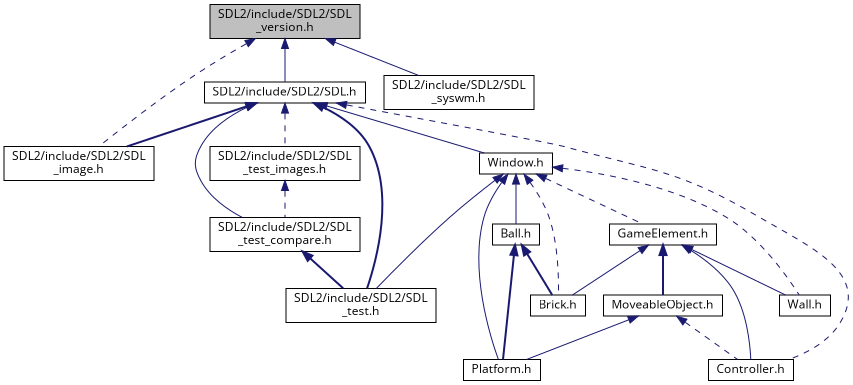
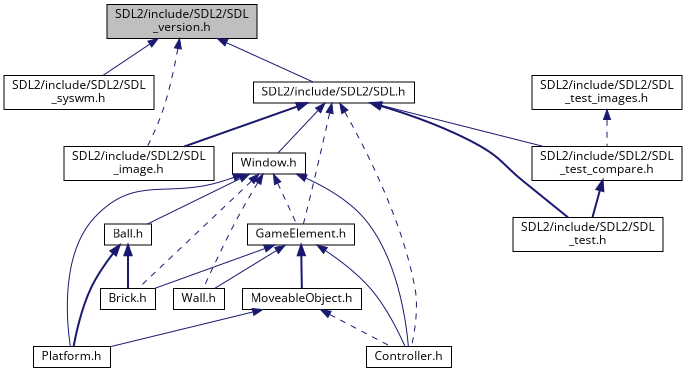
(285, 130) -> (317, 169)
(434, 232) -> (382, 246)
